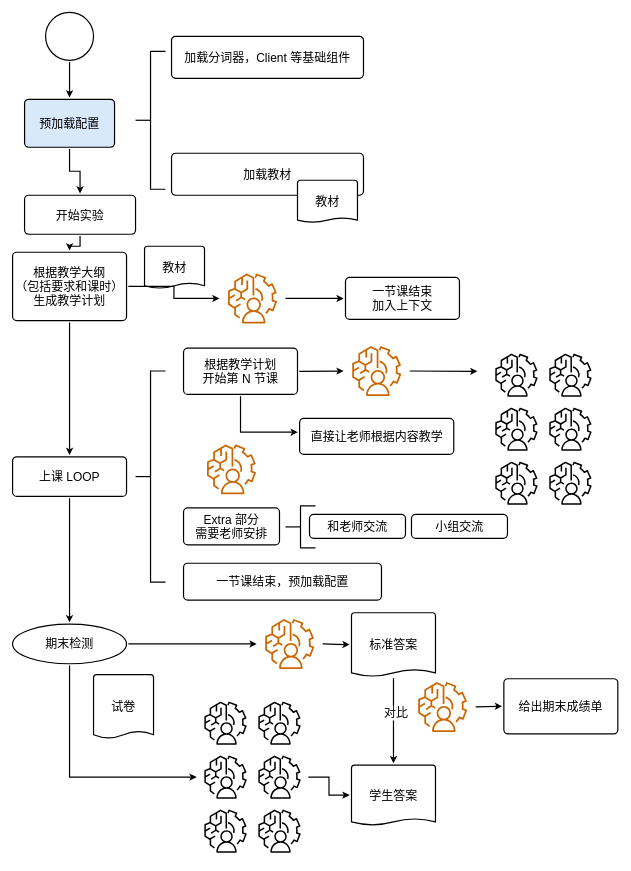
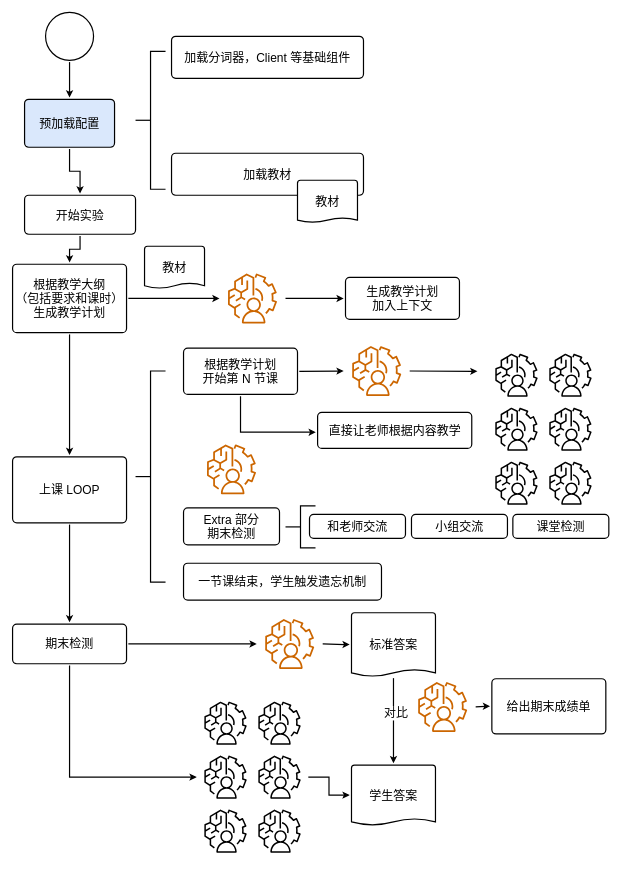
(69, 287) -> (69, 299)
(402, 299) -> (402, 299)
(377, 437) -> (395, 431)
(69, 477) -> (69, 490)
(231, 527) -> (231, 527)
none -> (561, 527)
(282, 582) -> (282, 582)
(69, 644) -> (69, 644)
(123, 707) -> none
(561, 707) -> (549, 707)
